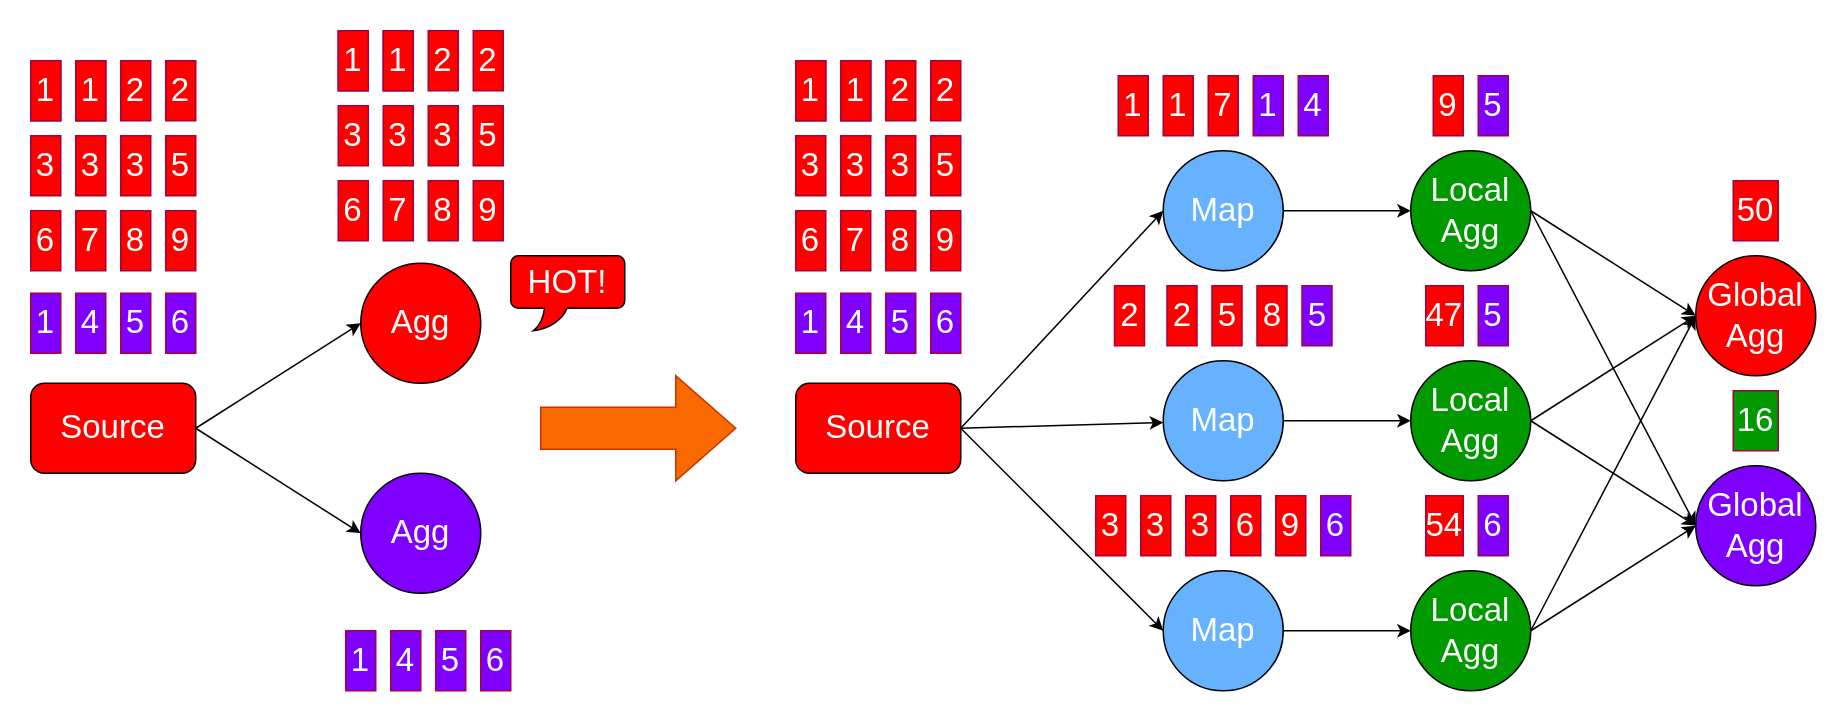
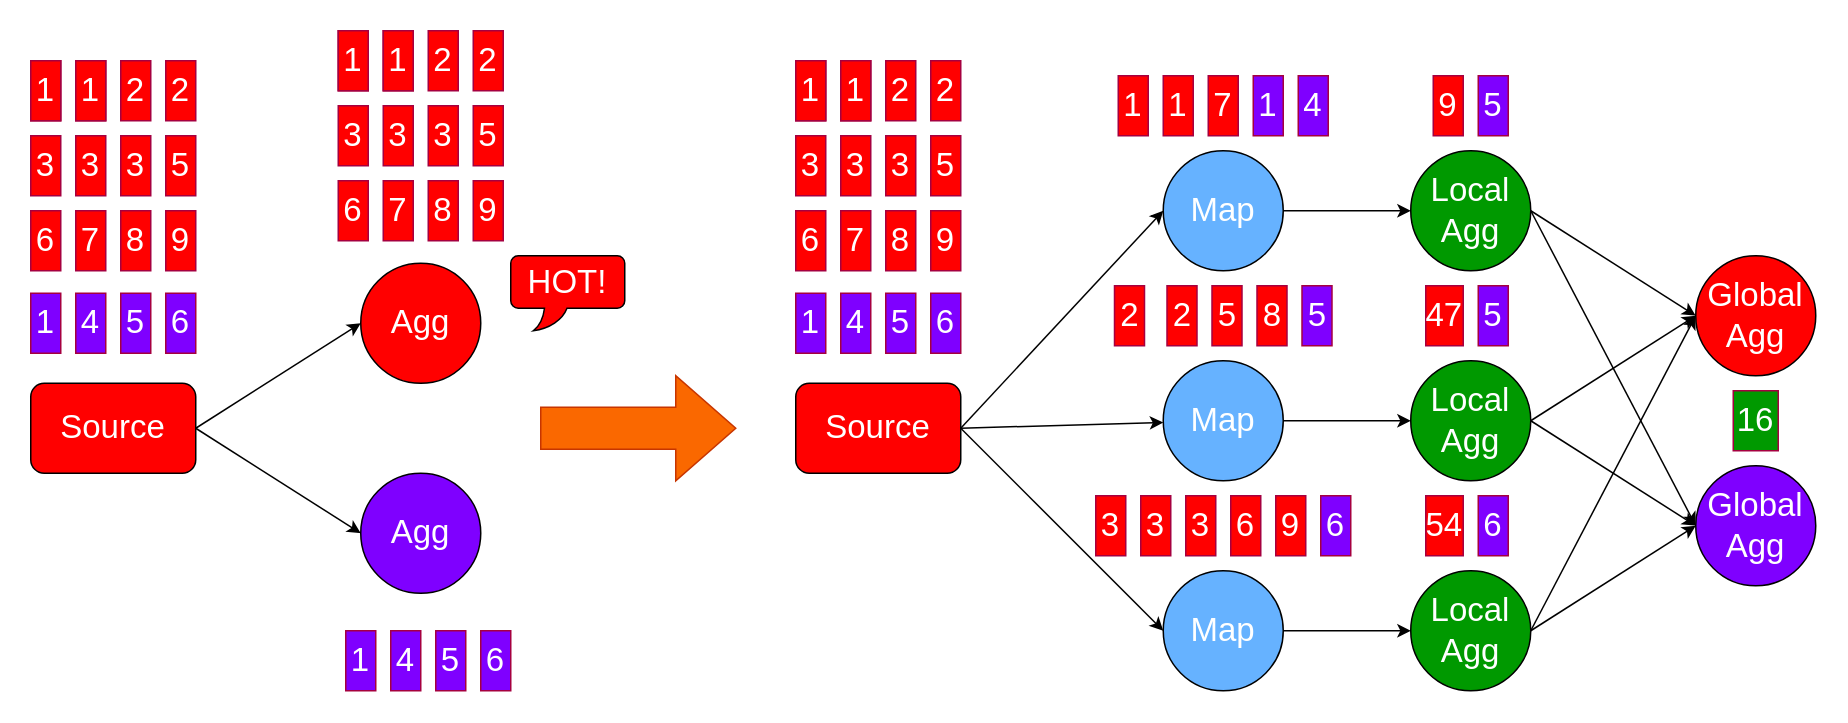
(1756, 211) -> none
